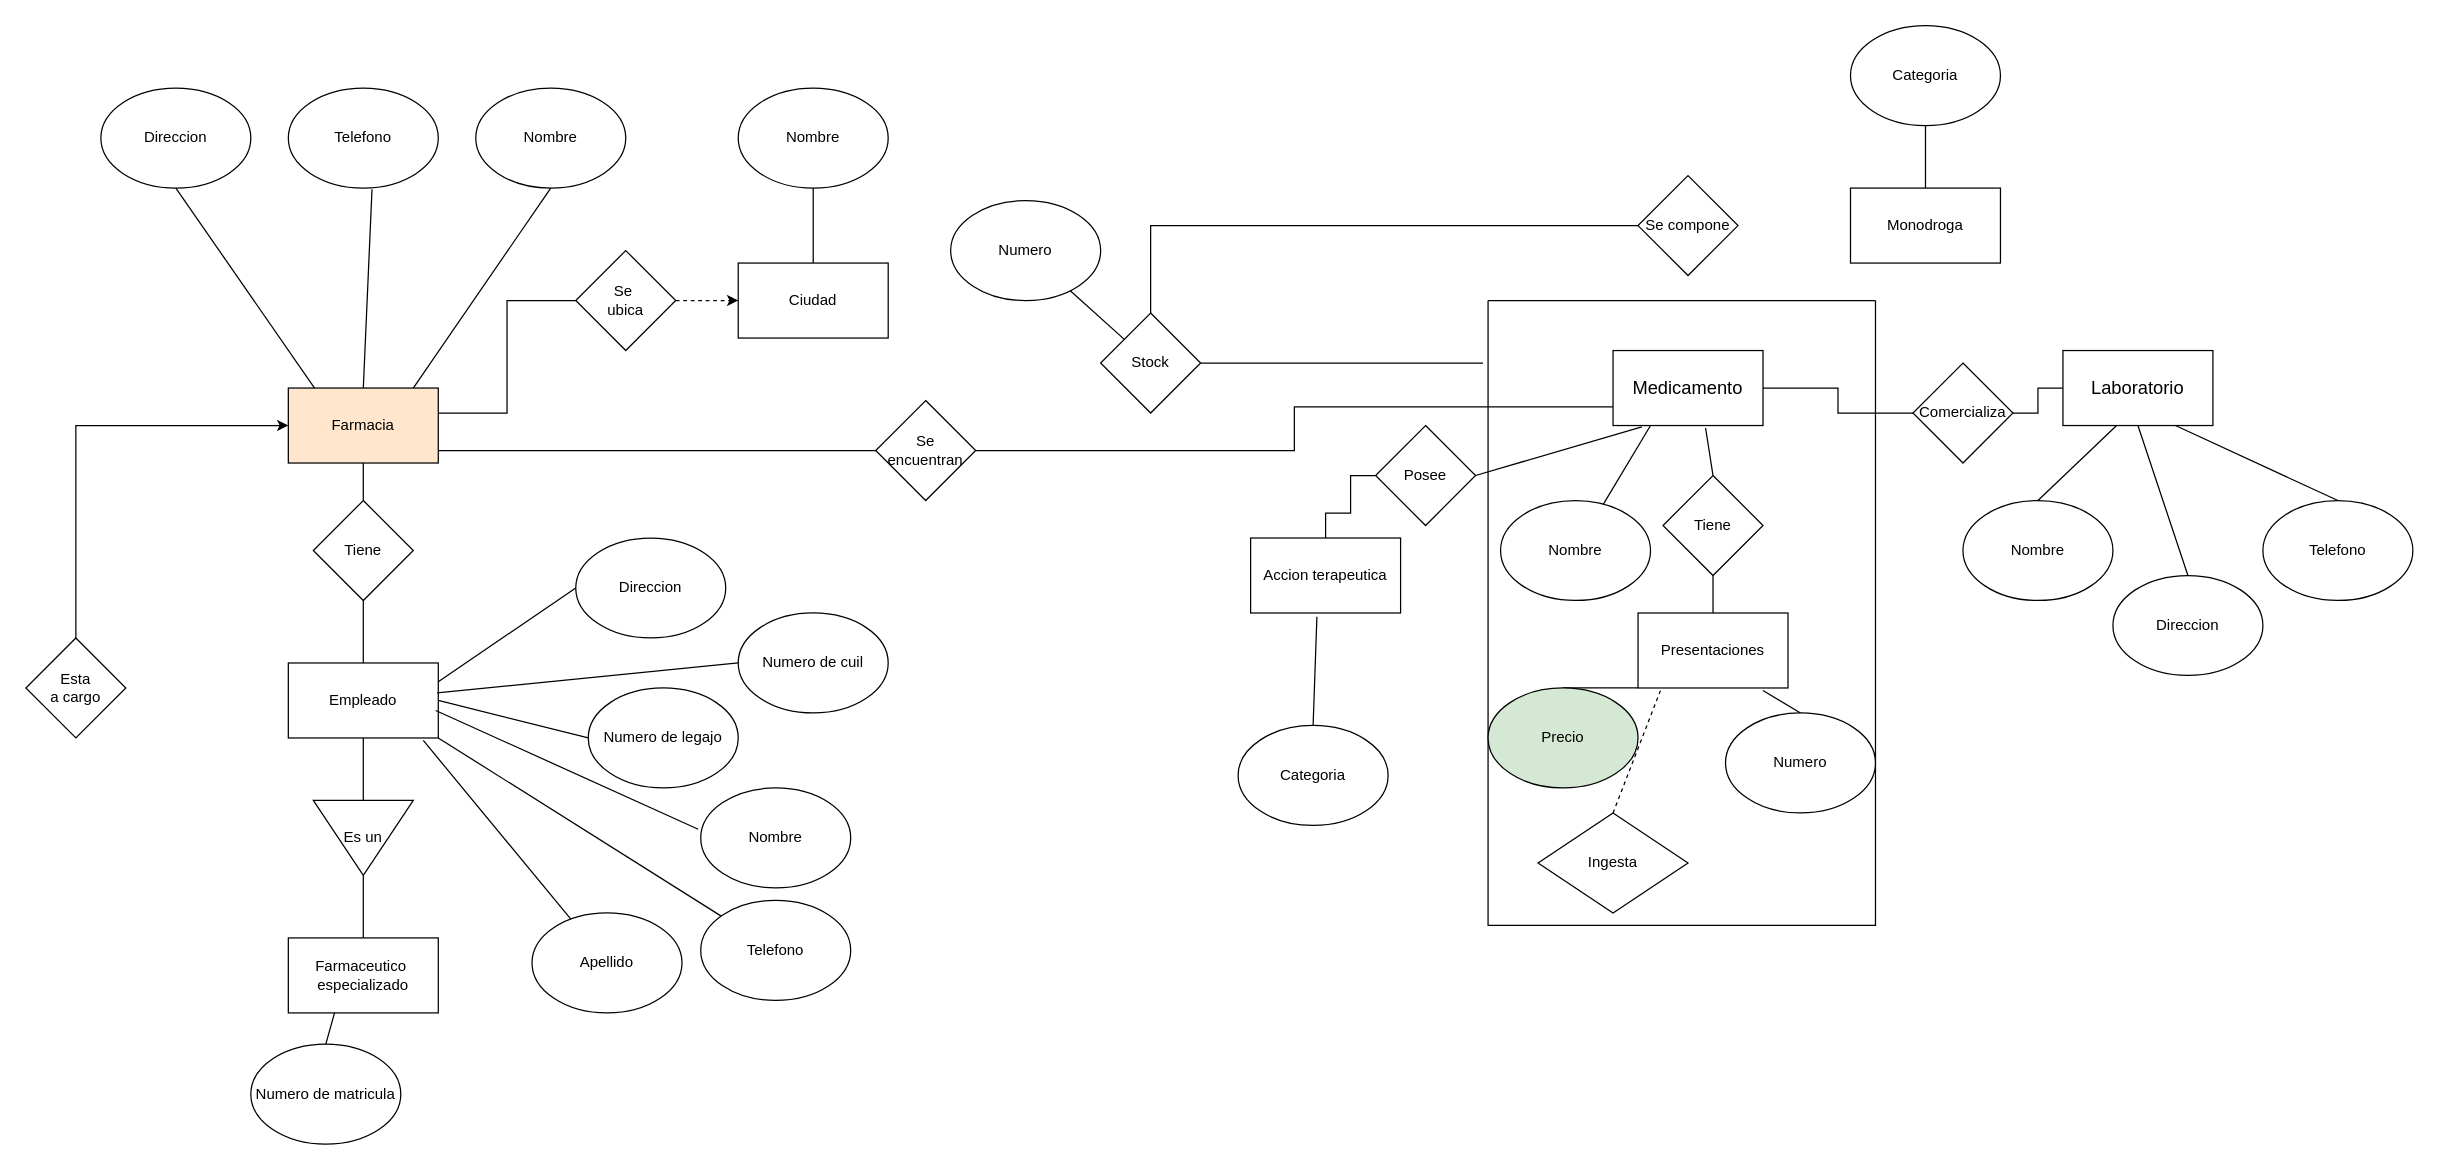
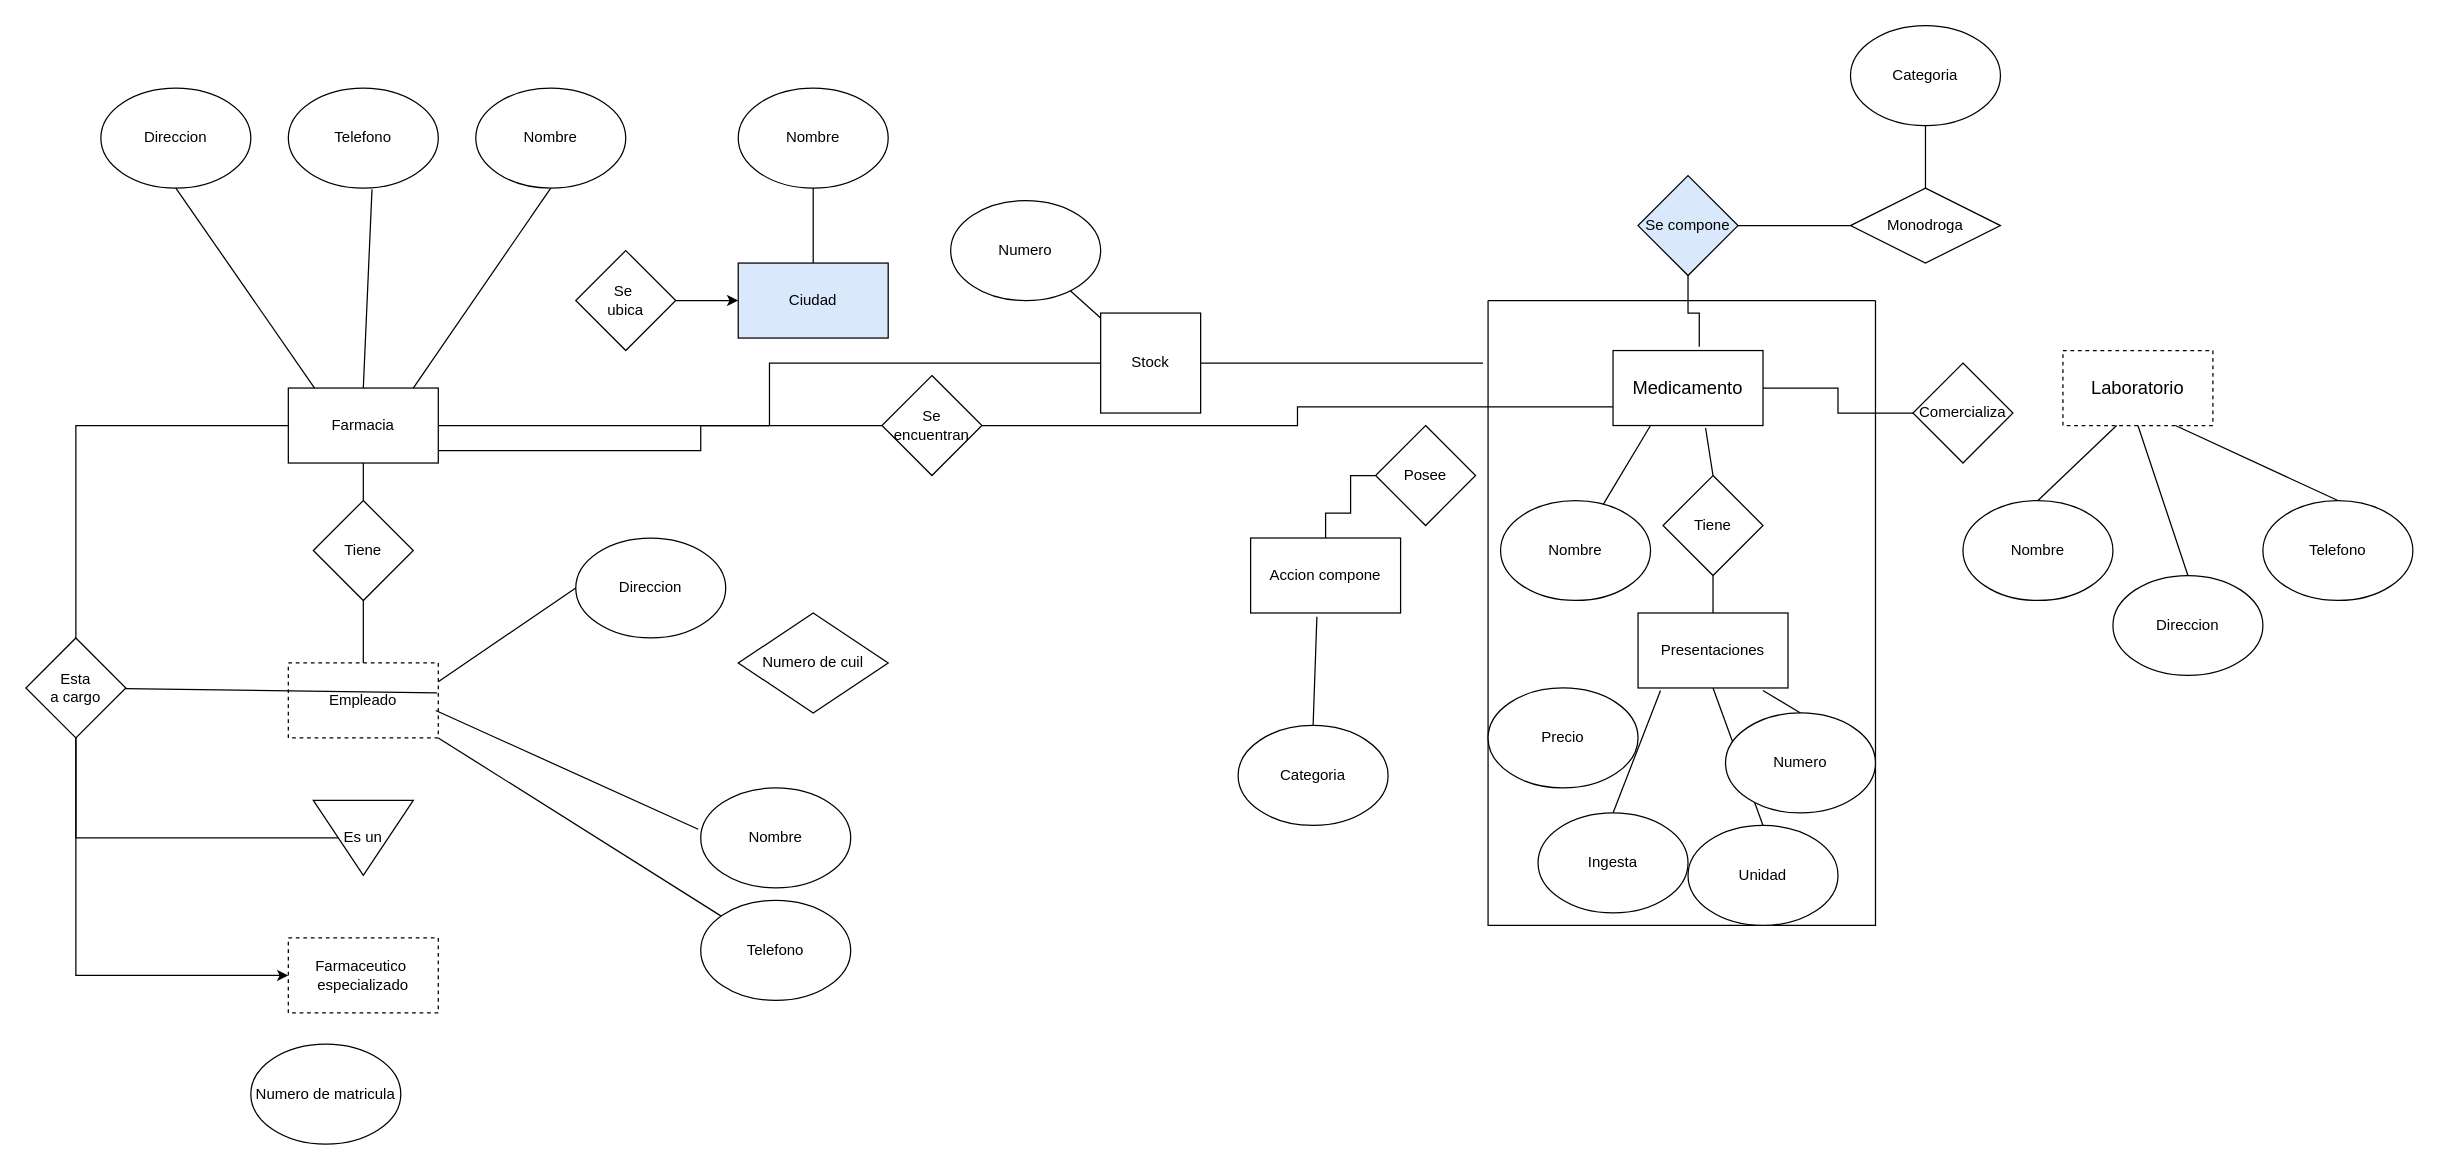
(1351, 226) -> (1794, 226)
(1688, 226) -> (1688, 226)
(1926, 226) -> (1926, 226)
(703, 301) -> (703, 301)
(813, 301) -> (813, 301)
none -> (1691, 313)
(507, 357) -> none
none -> (905, 363)
(1151, 363) -> (1151, 363)
(2138, 388) -> (2138, 388)
(2038, 401) -> none
(278, 426) -> (281, 426)
(363, 426) -> (363, 426)
(926, 451) -> (932, 426)
(1558, 451) -> none
(1326, 576) -> (1326, 576)
(813, 663) -> (813, 663)
(588, 678) -> (281, 691)
(1603, 688) -> none
(363, 701) -> (363, 701)
none -> (1723, 715)
(513, 719) -> none
(663, 738) -> none
(1563, 738) -> (1563, 738)
(1637, 752) -> (1637, 752)
(363, 769) -> none
(497, 830) -> none
(1613, 863) -> (1613, 863)
none -> (1763, 876)
(363, 907) -> (208, 838)
(607, 963) -> none
none -> (110, 976)
(363, 976) -> (363, 976)
(330, 1029) -> none
